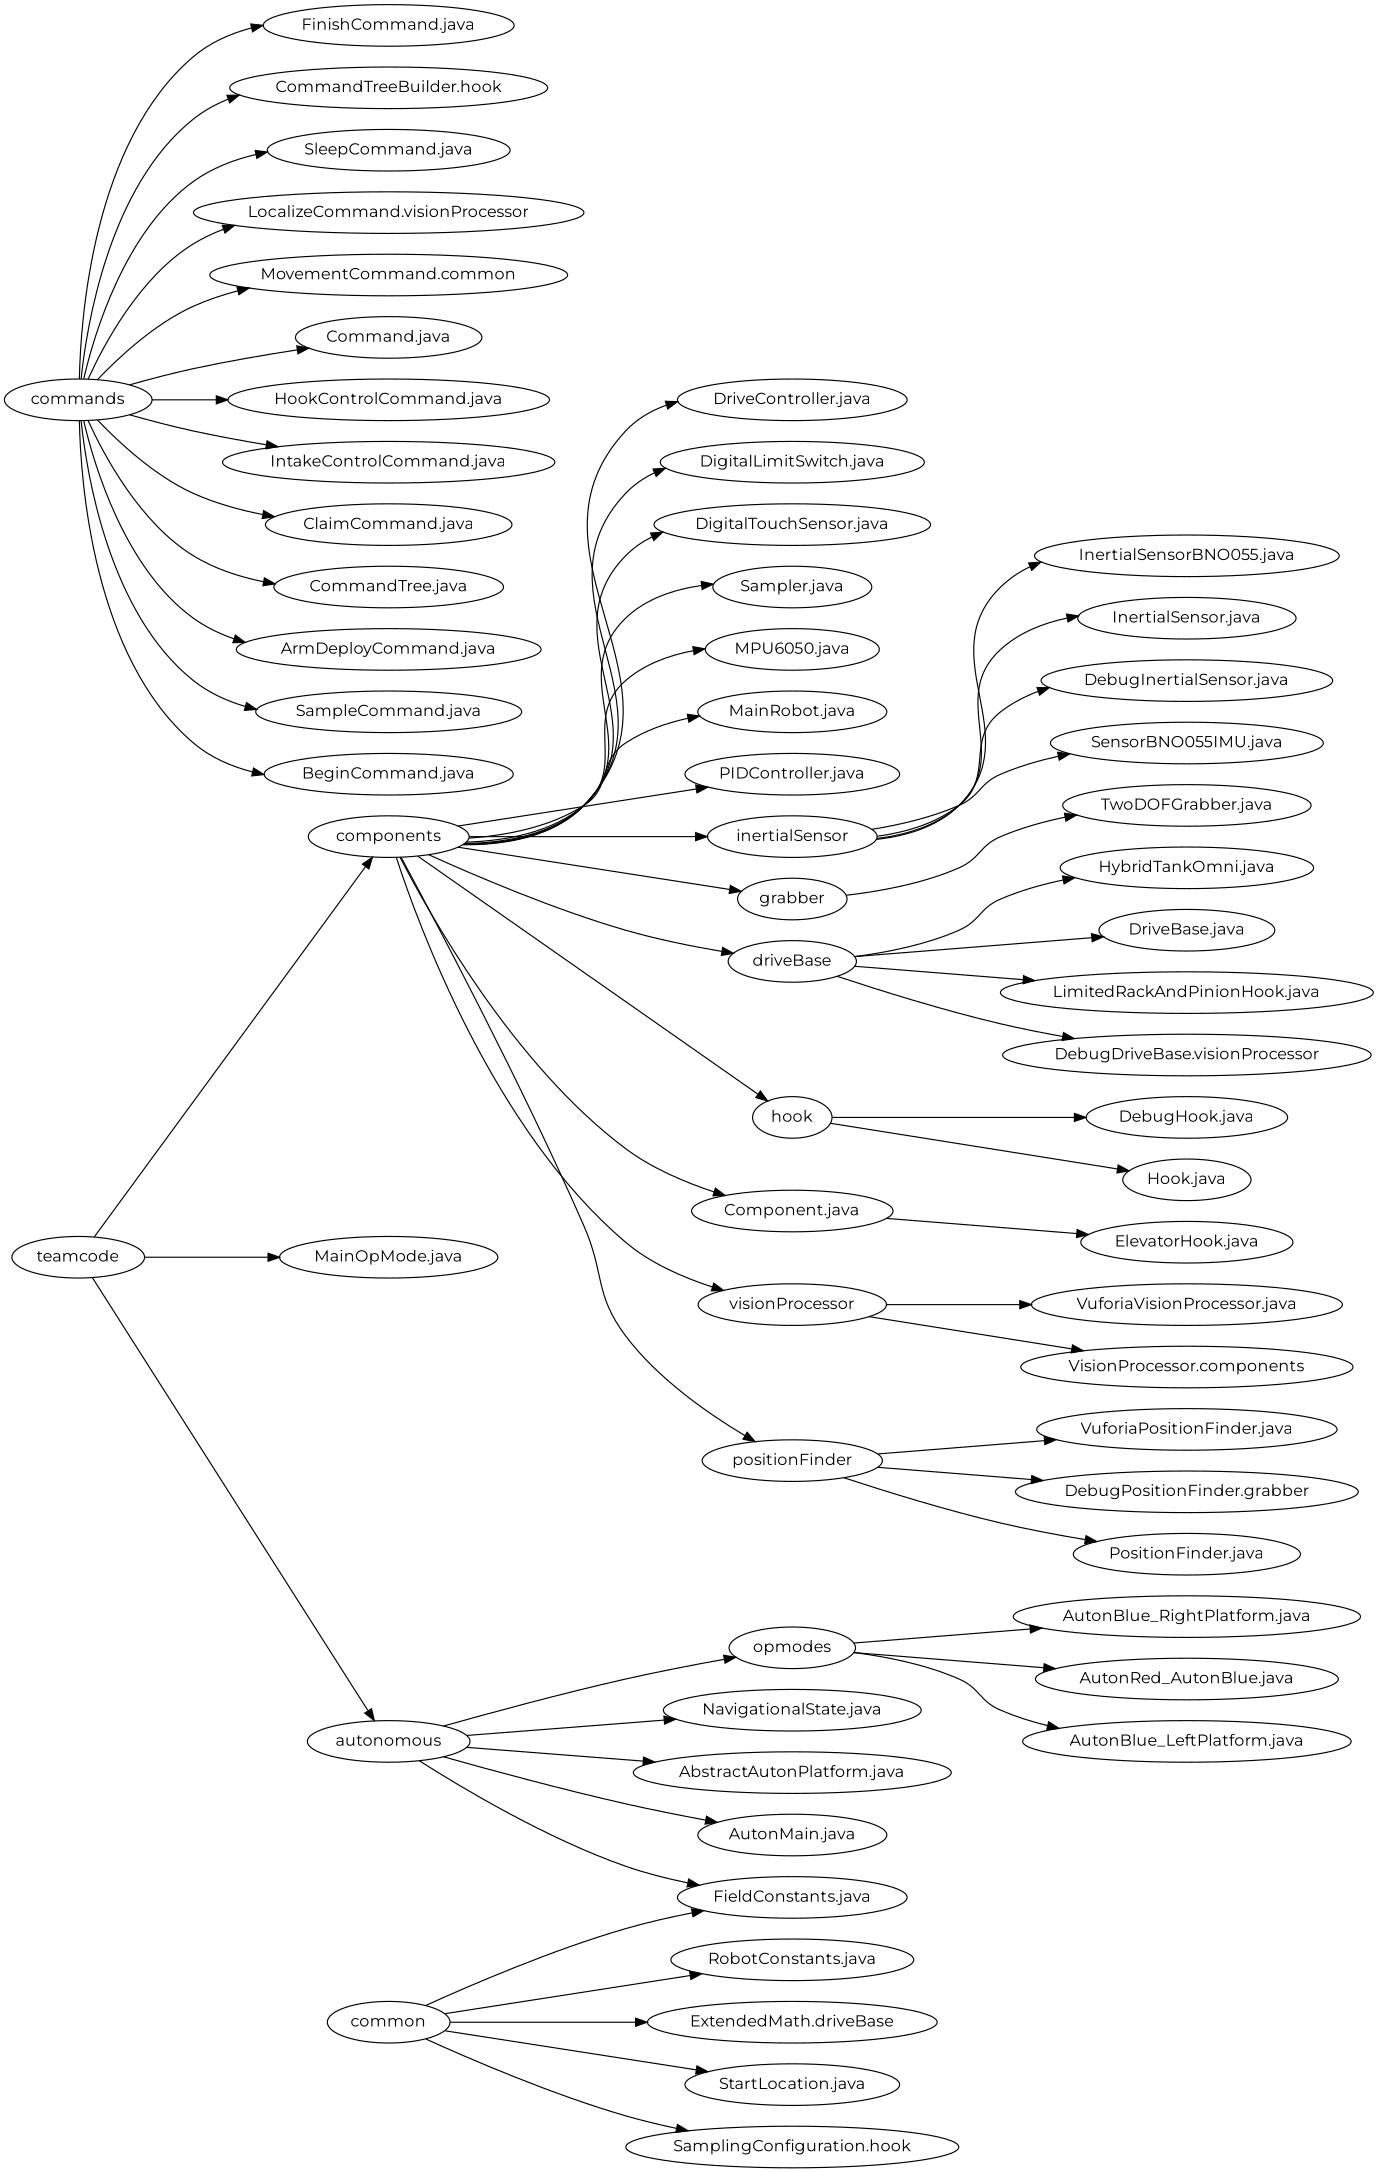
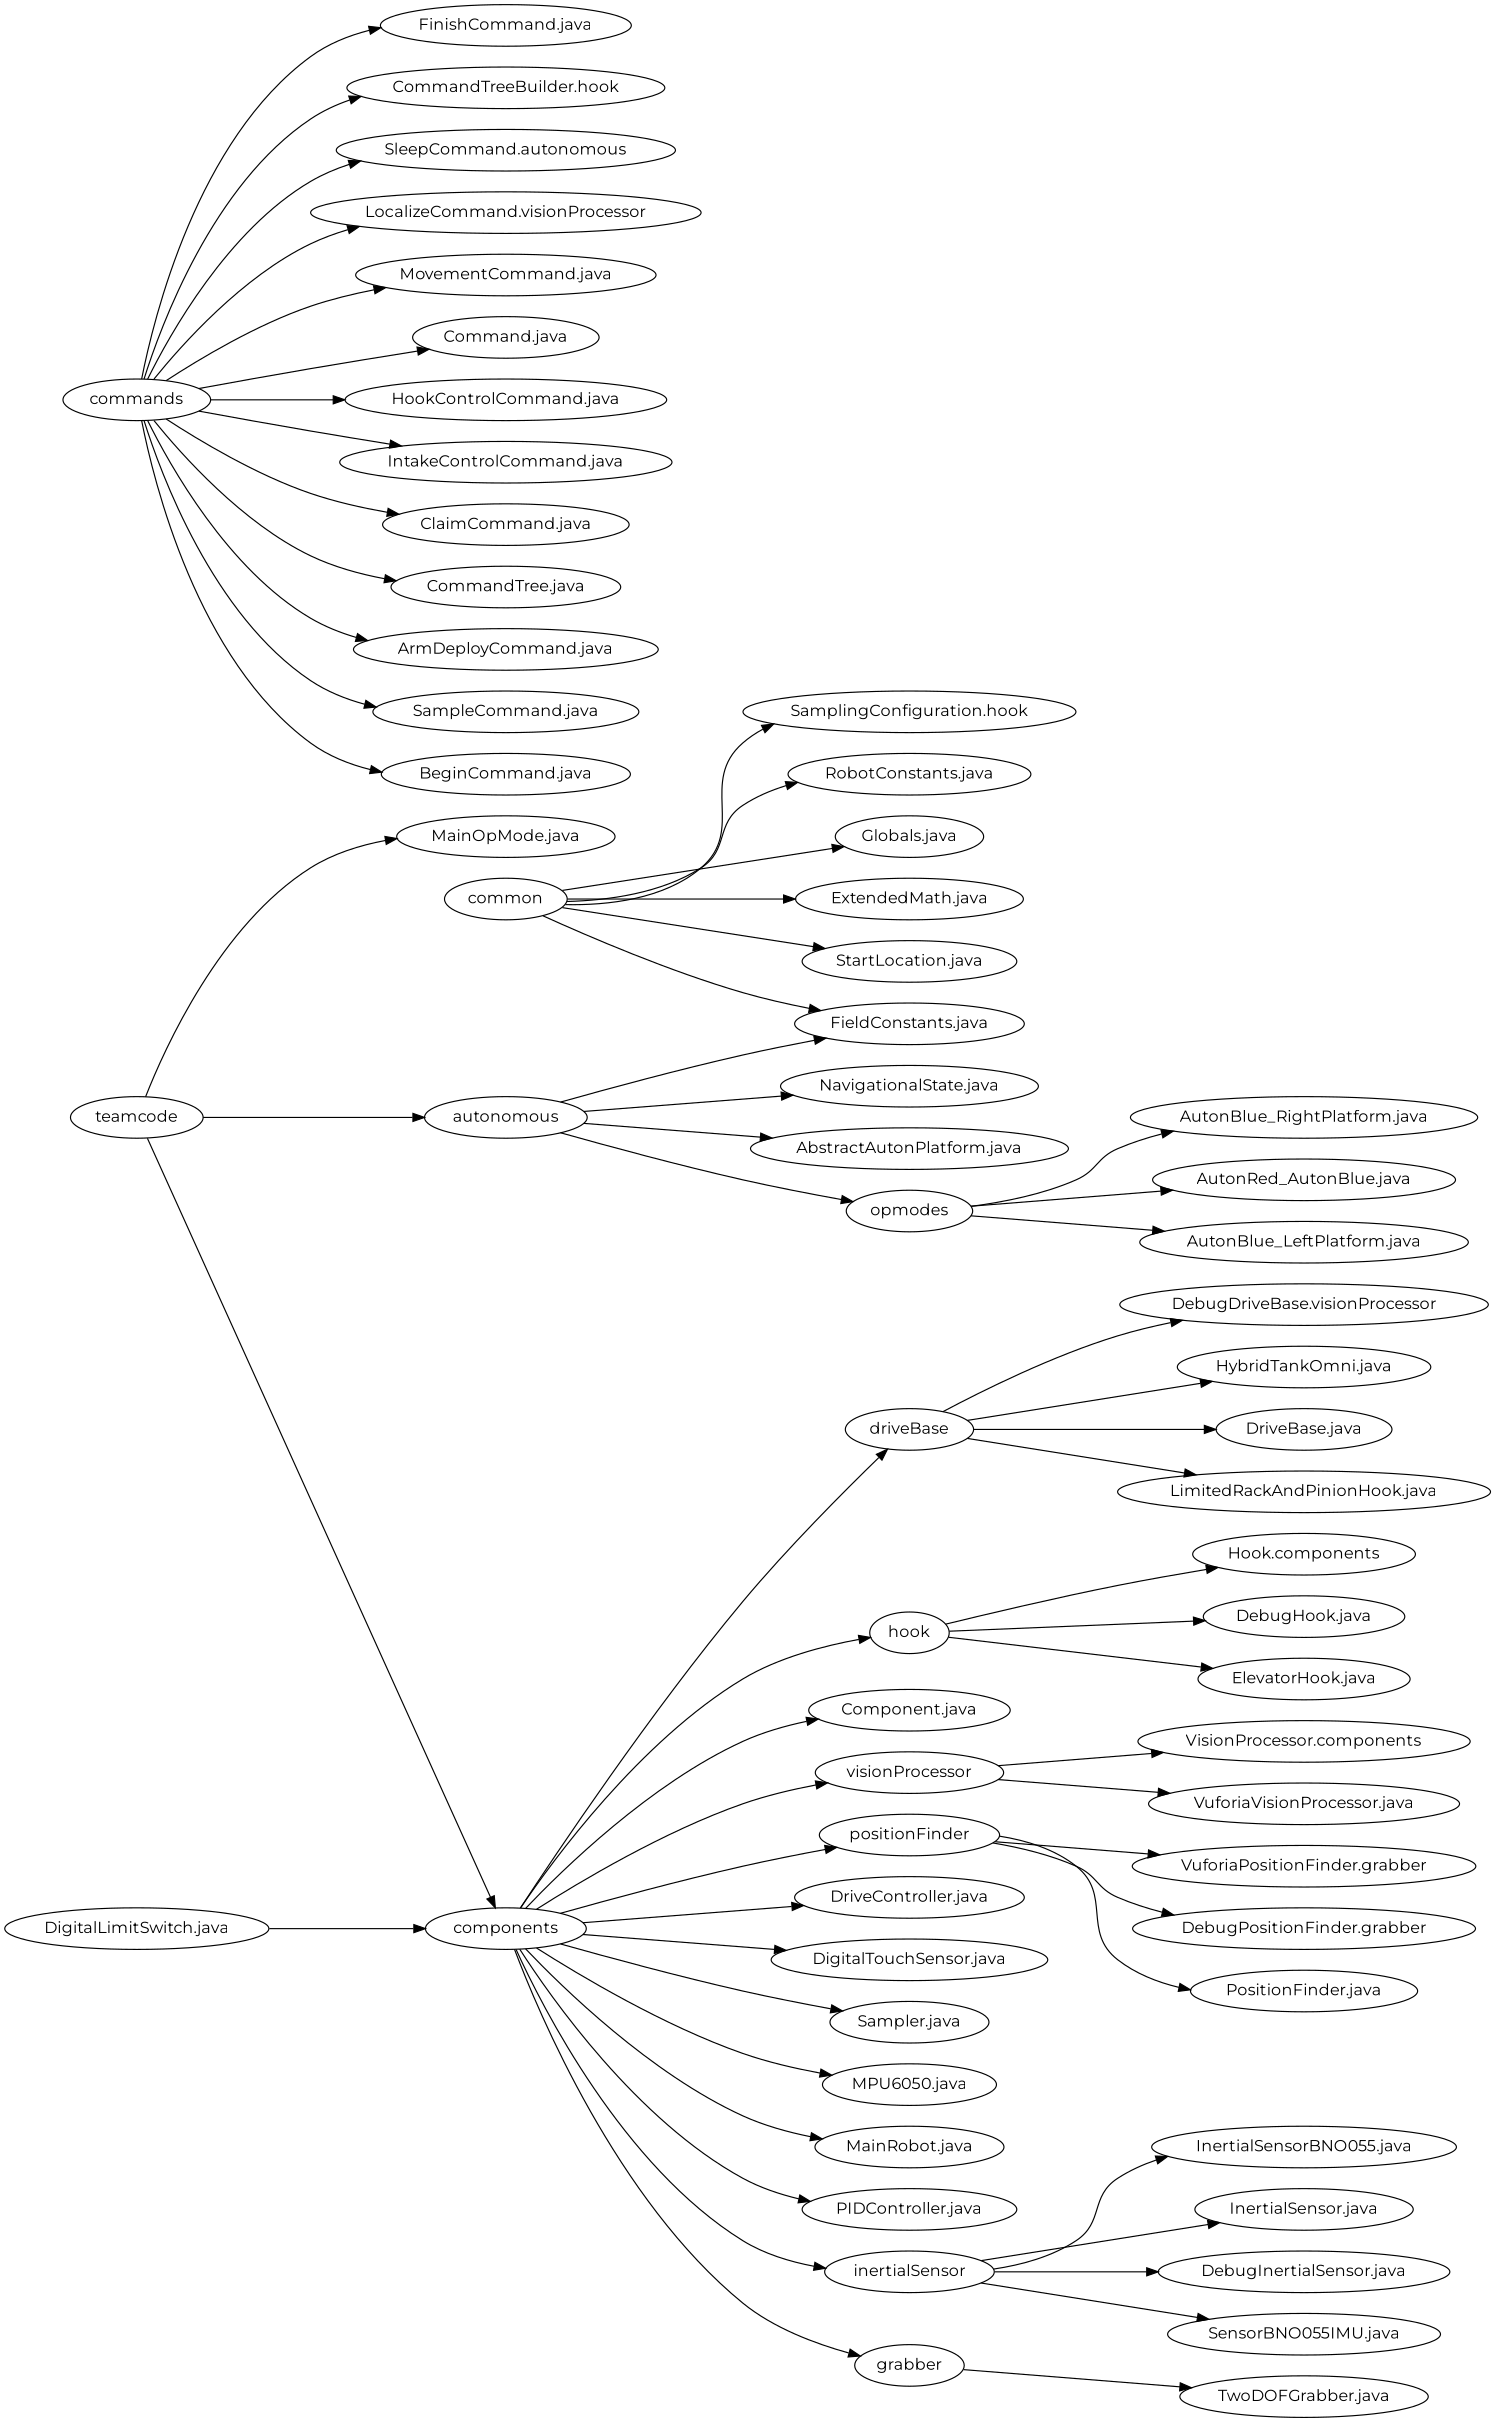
(389, 150) -> (506, 150)
(389, 275) -> (506, 275)
(610, 672) -> (341, 1929)
none -> (909, 837)
(1187, 1180) -> (1304, 1554)
(981, 1226) -> (1075, 1652)
(1187, 1429) -> (1304, 1866)
(792, 1835) -> none
(792, 2022) -> (909, 899)
